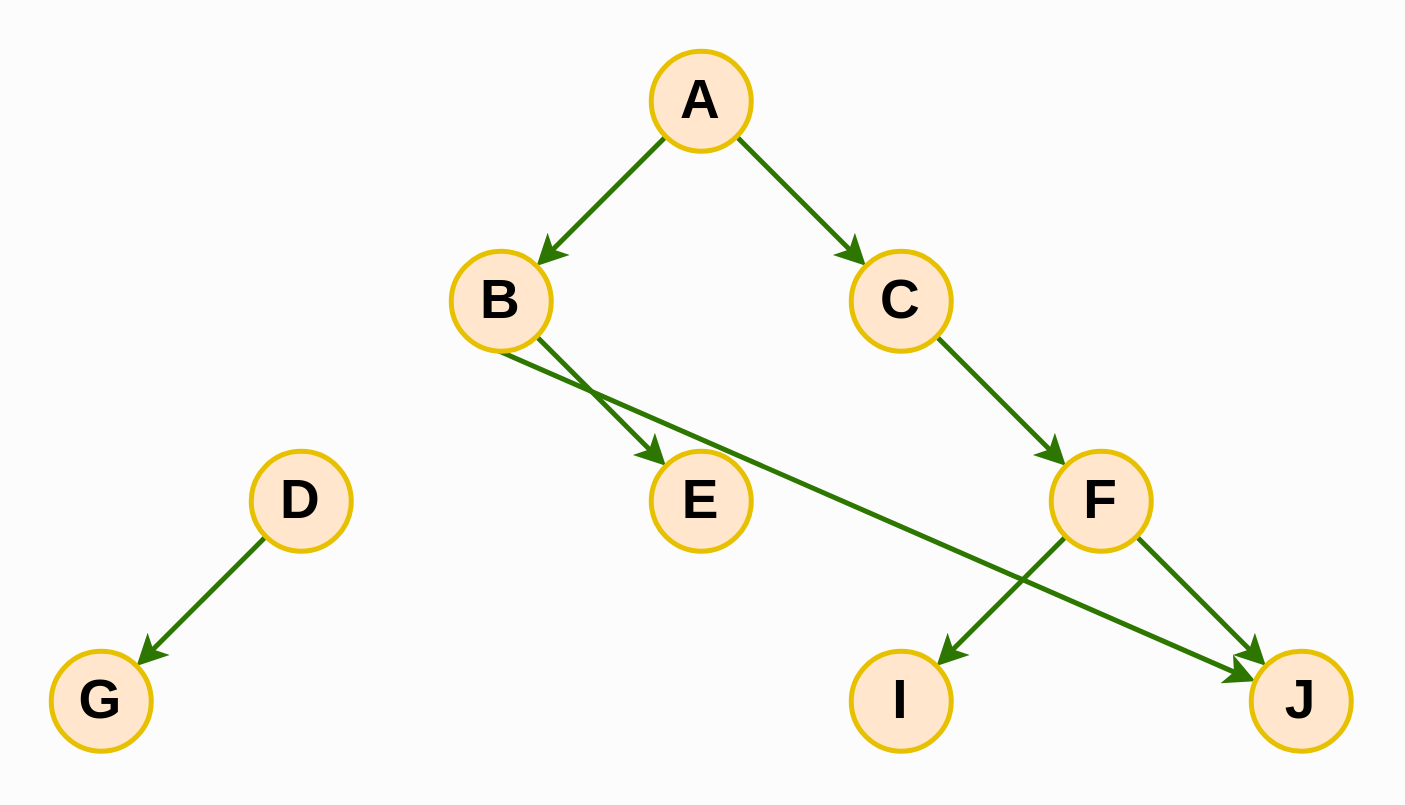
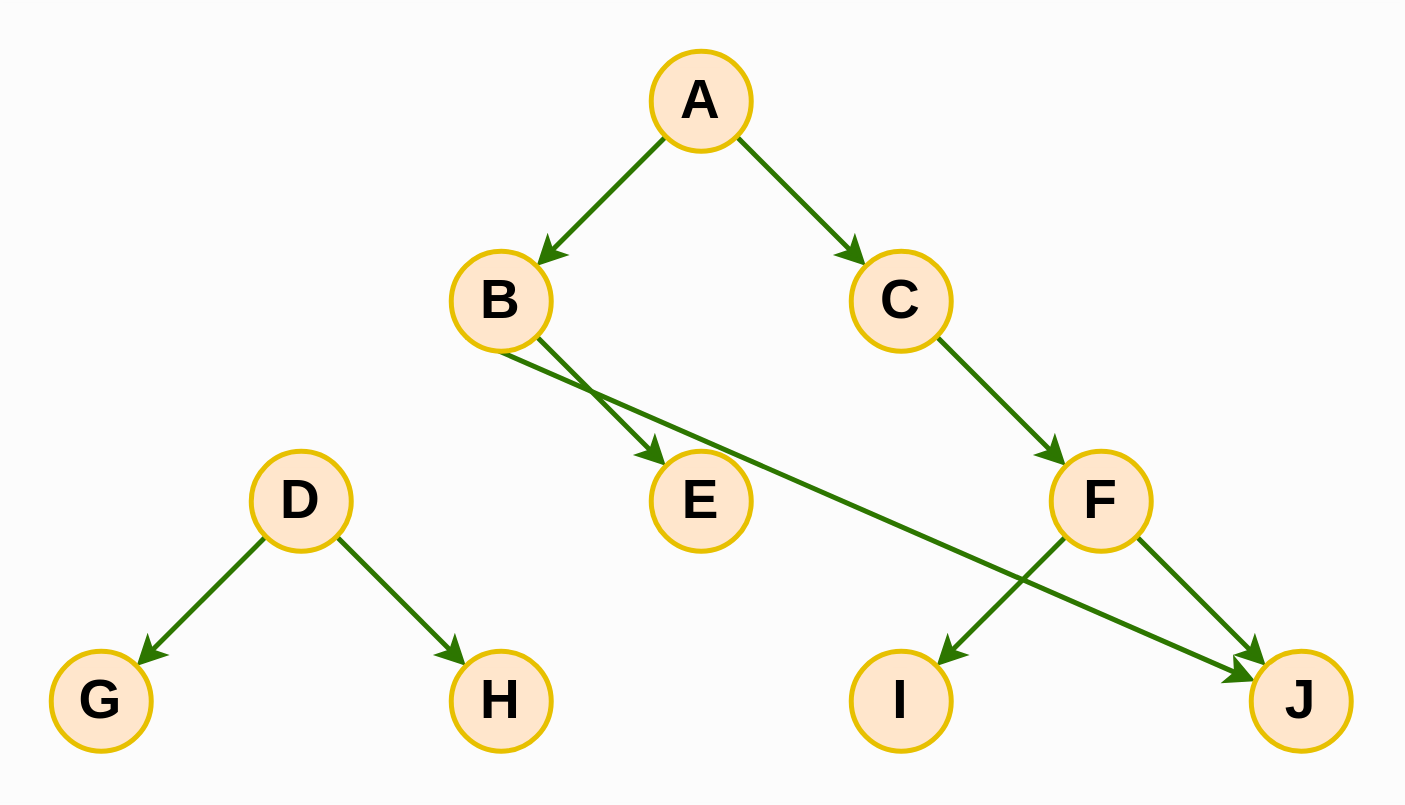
none -> (394, 594)
none -> (501, 701)
